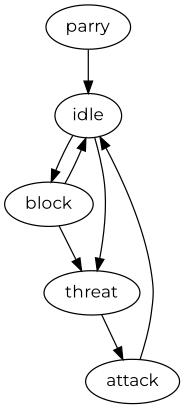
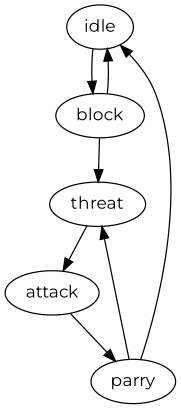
(105, 198) -> (117, 299)
(147, 251) -> (89, 333)
